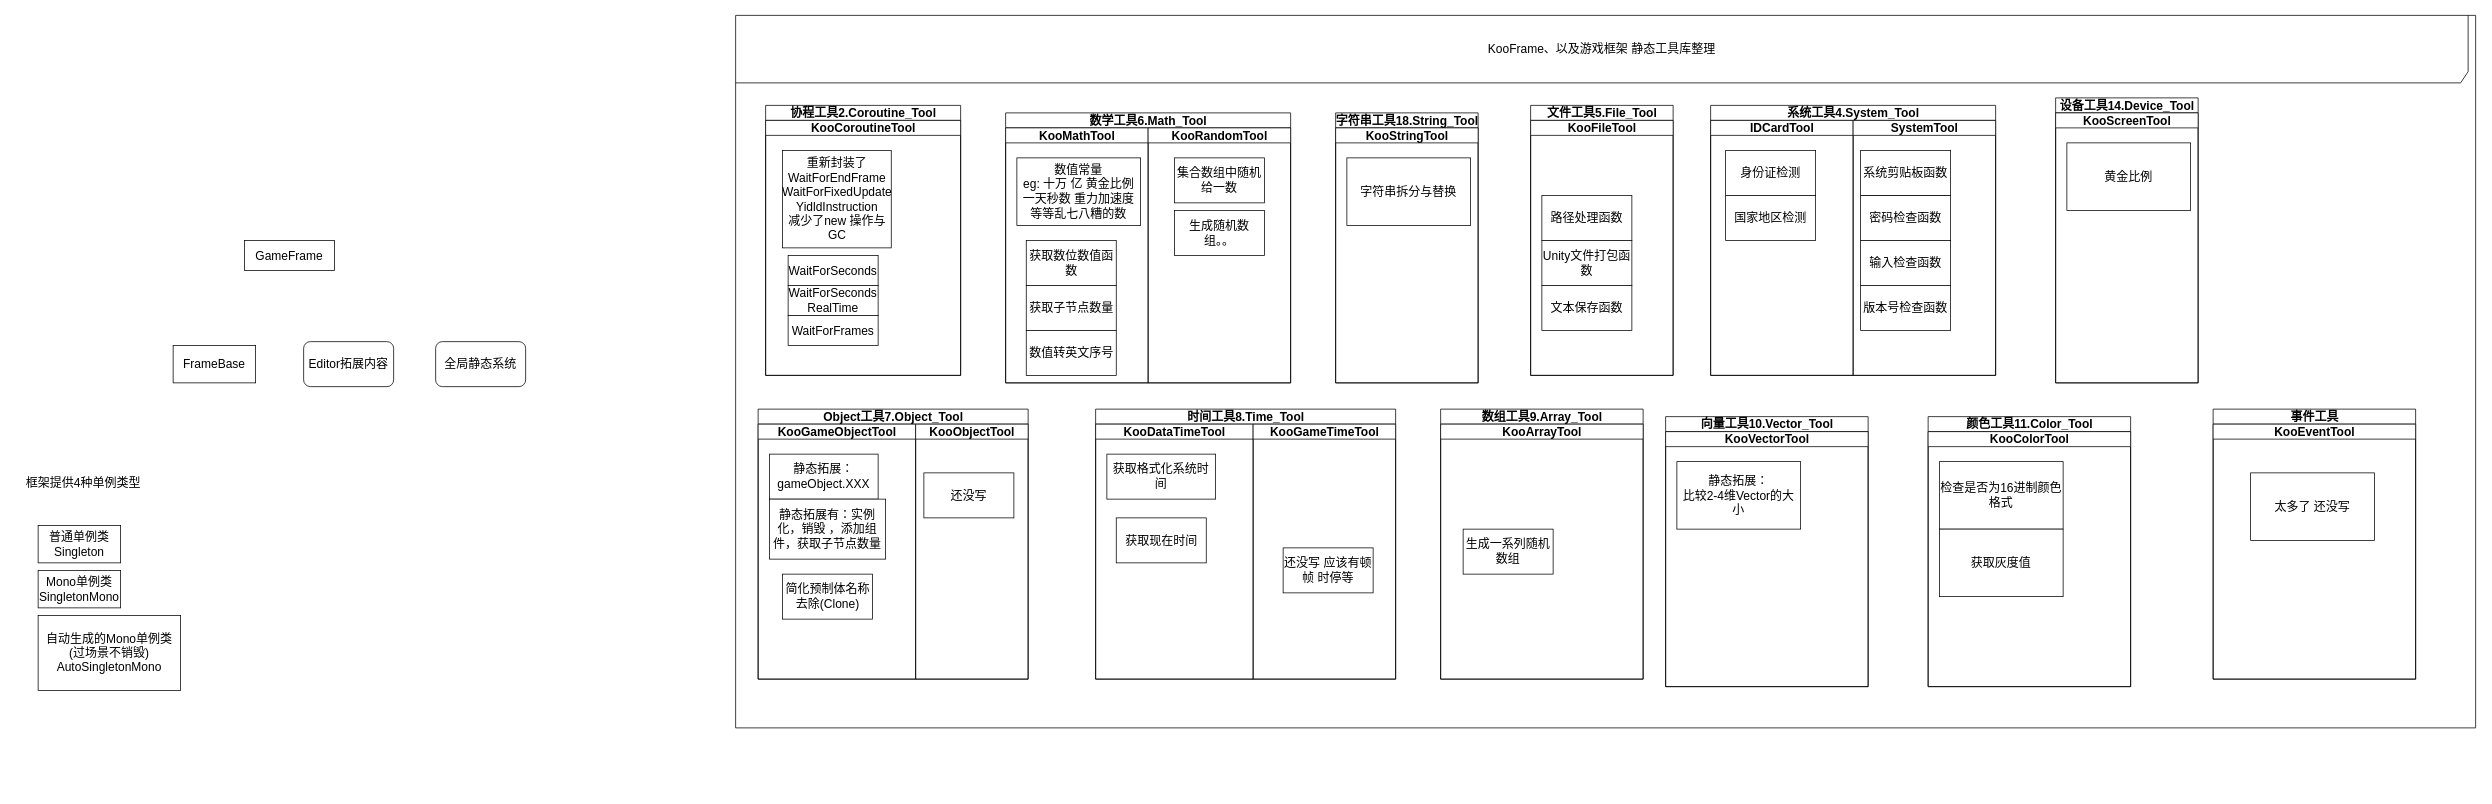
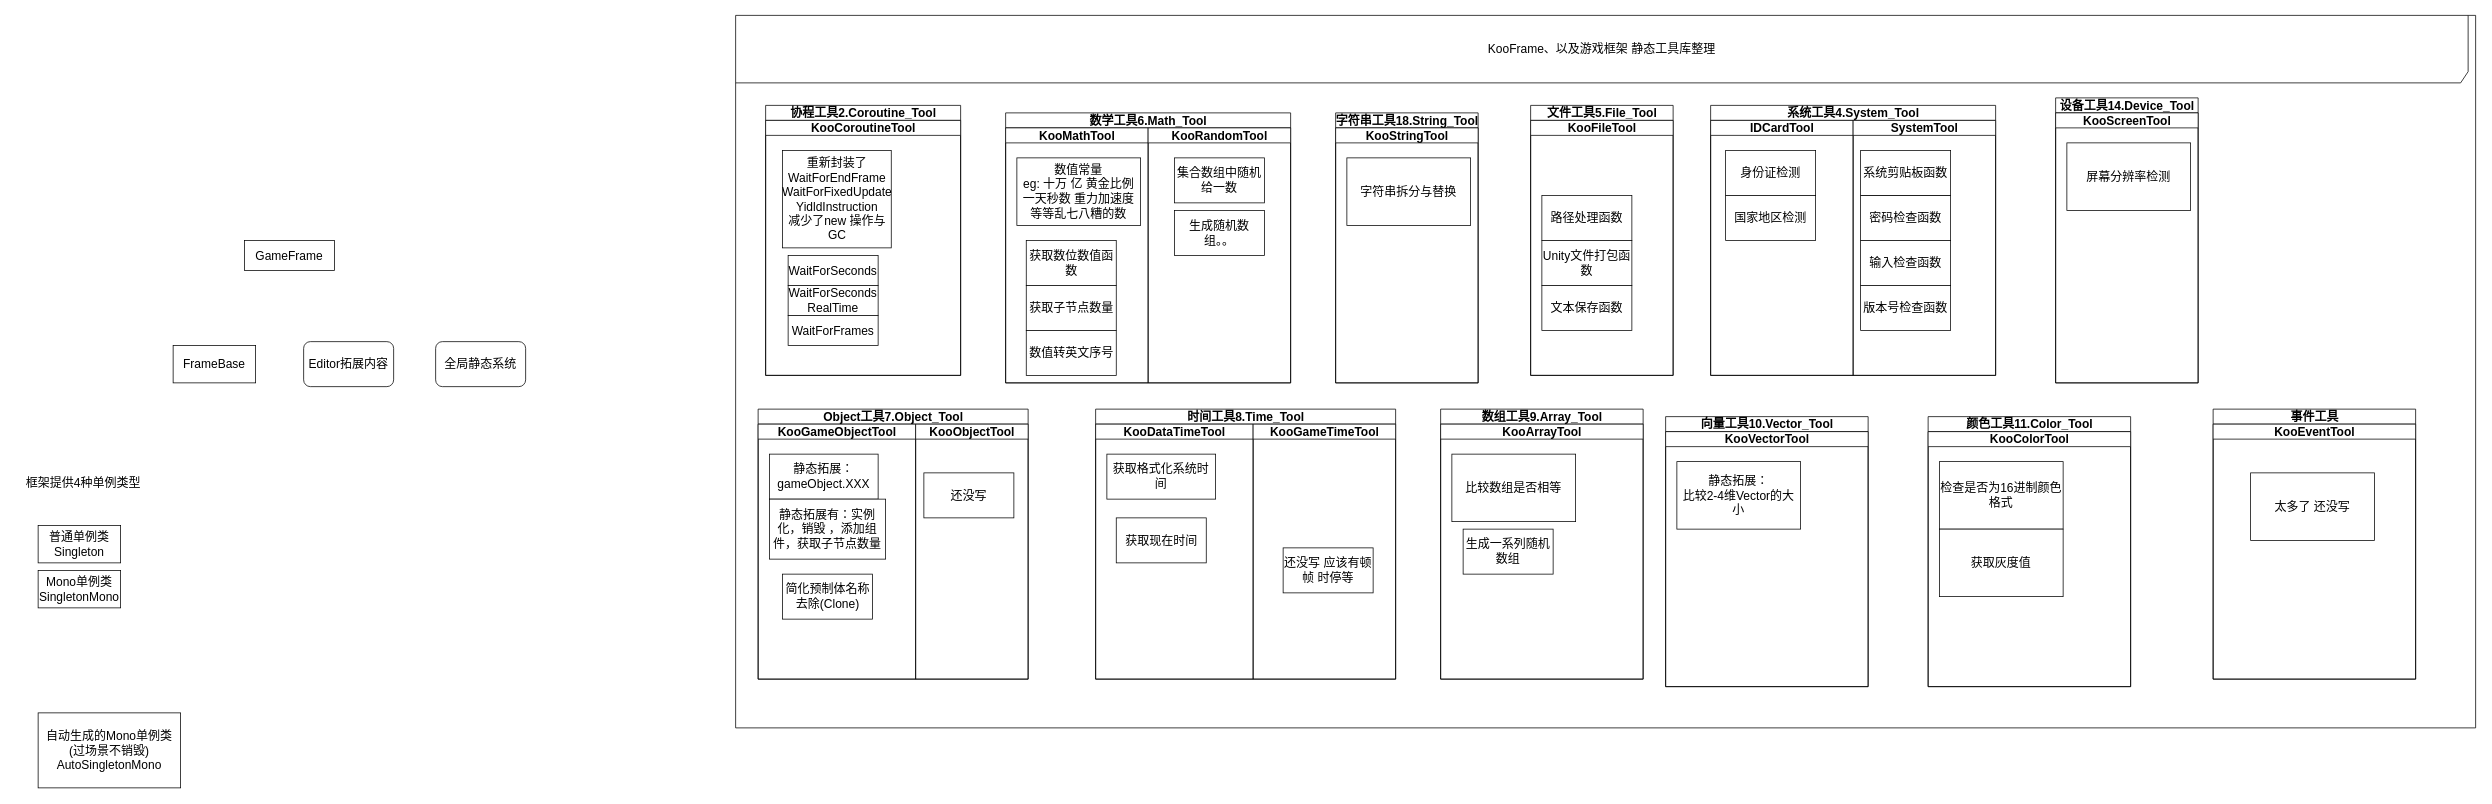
(2129, 177) -> (2129, 177)
none -> (1514, 488)
(109, 653) -> (109, 750)
